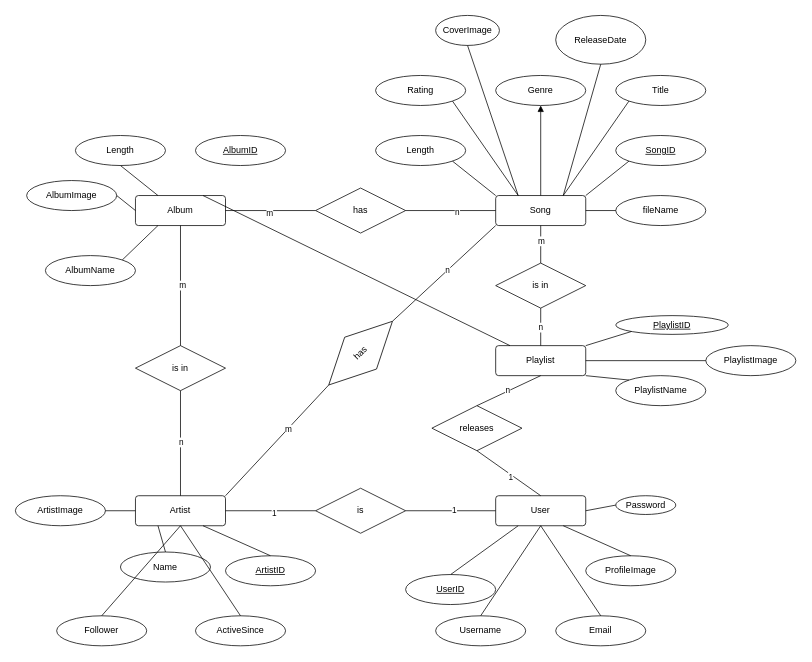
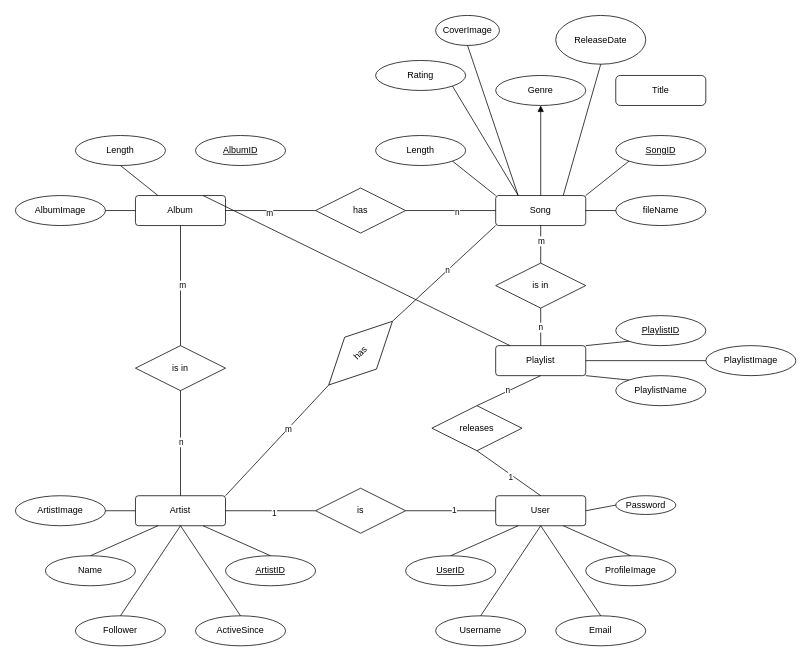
(420, 90) -> (420, 75)
(660, 90) -> (660, 90)
(596, 147) -> none
(72, 195) -> (60, 210)
(140, 243) -> none
(90, 270) -> none
(672, 325) -> (660, 330)
(165, 567) -> (90, 570)
(450, 589) -> (450, 570)
(102, 630) -> (120, 630)
